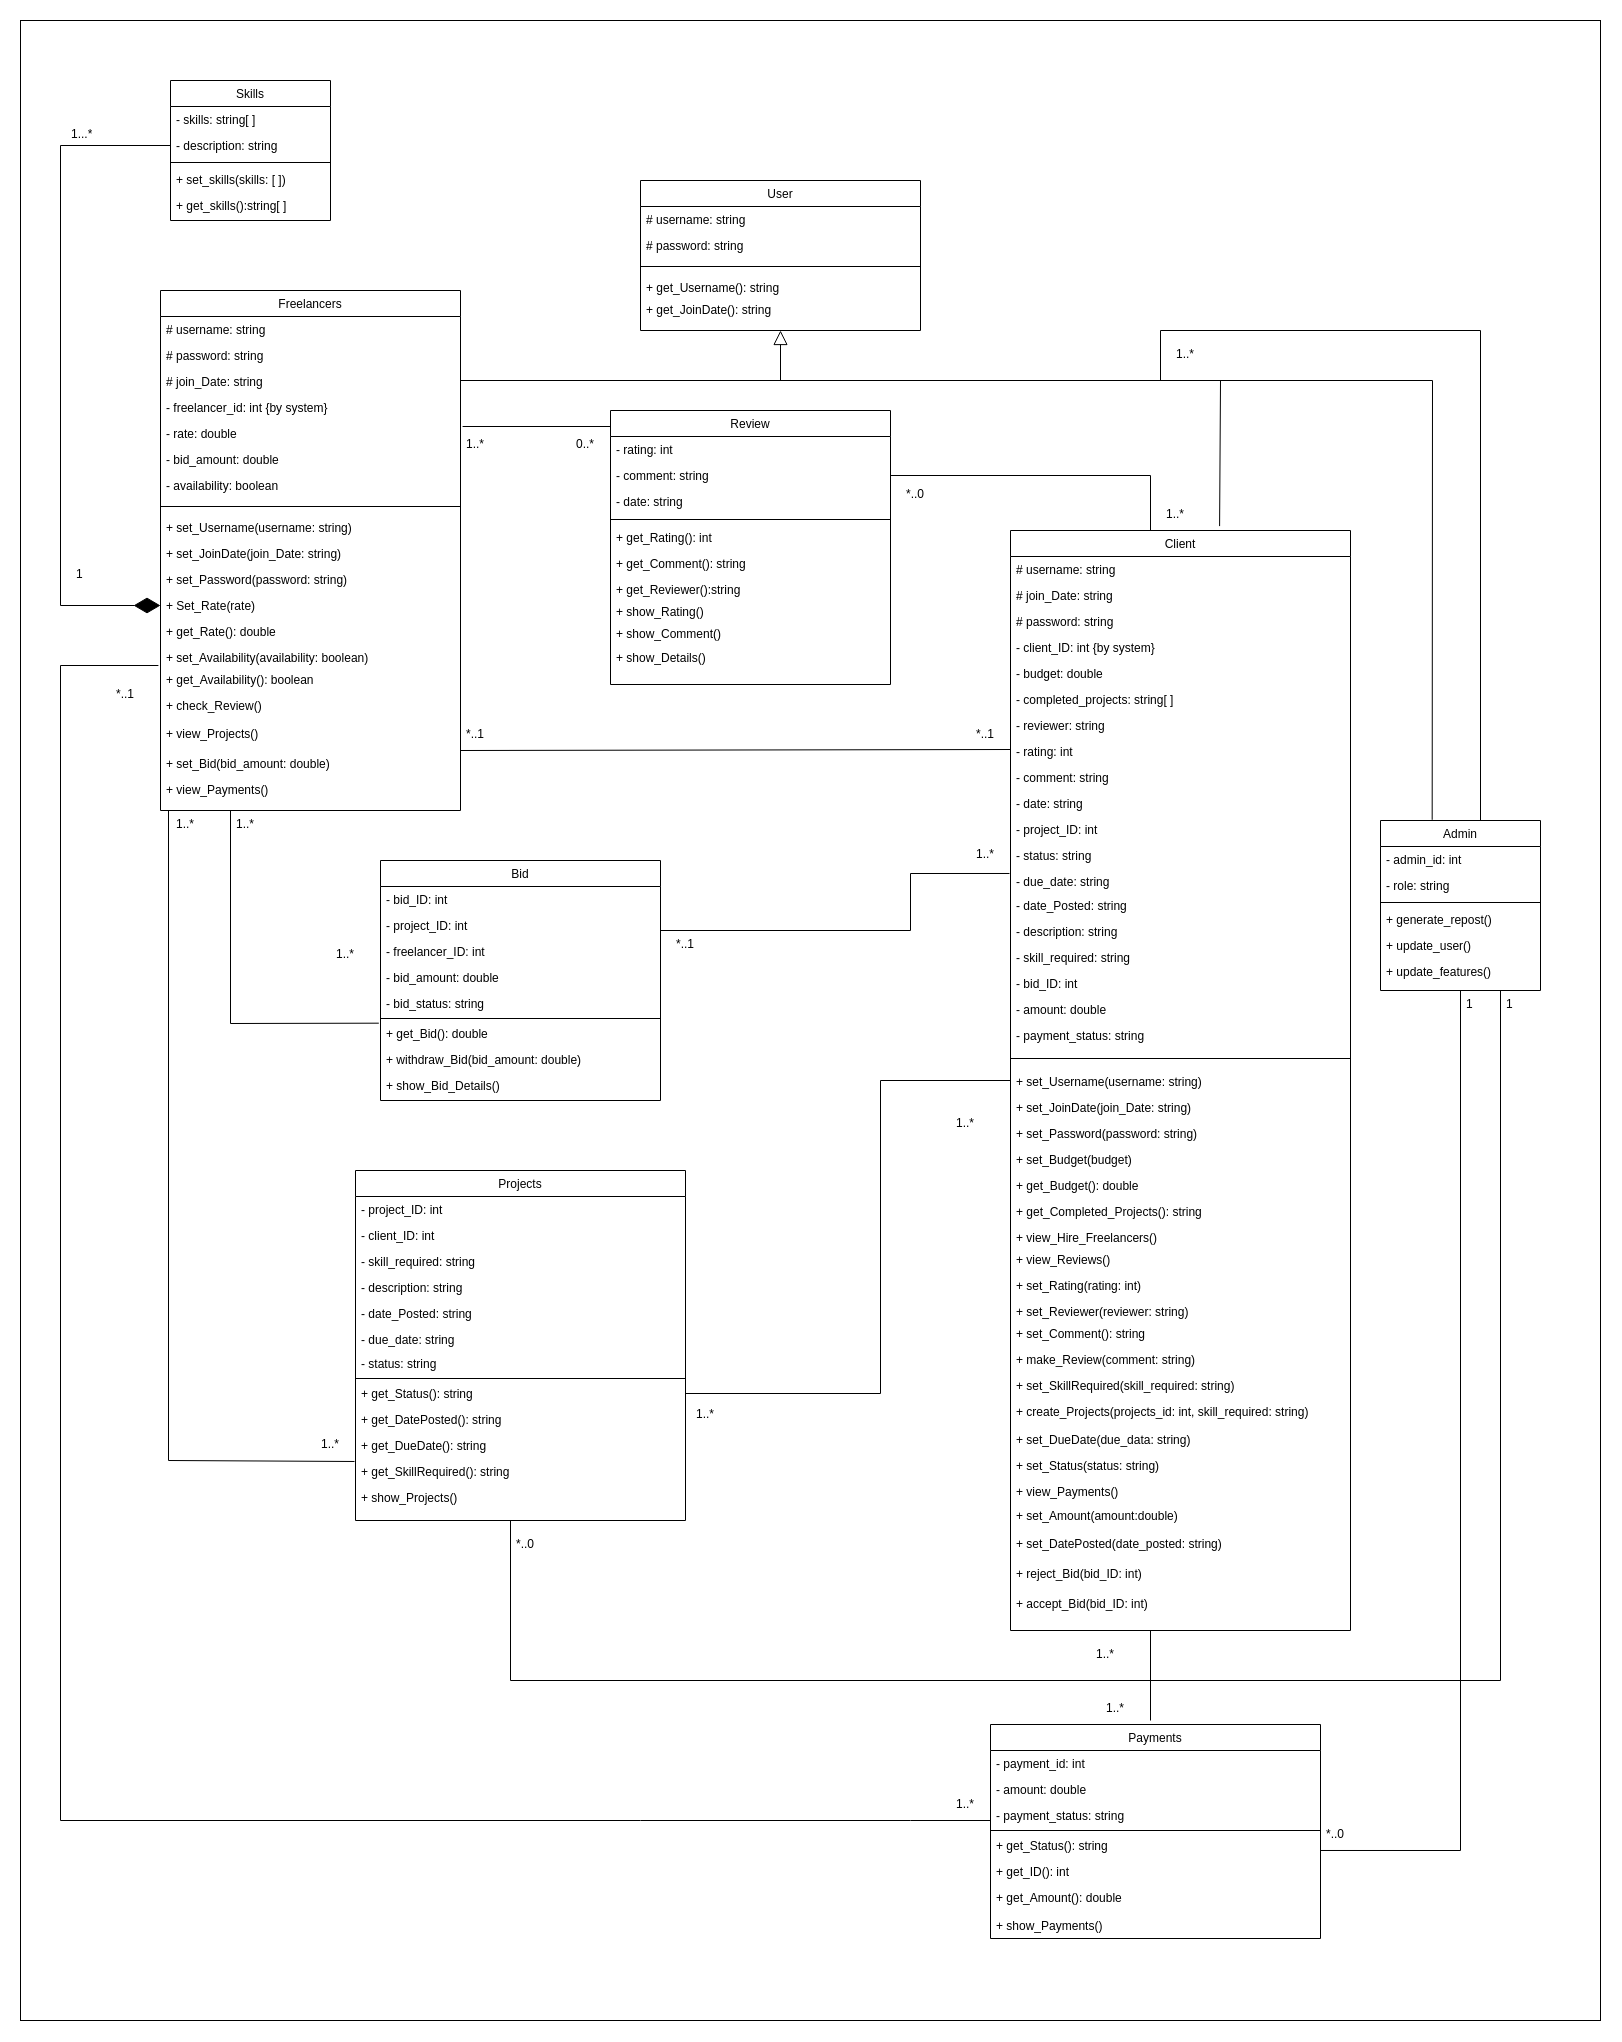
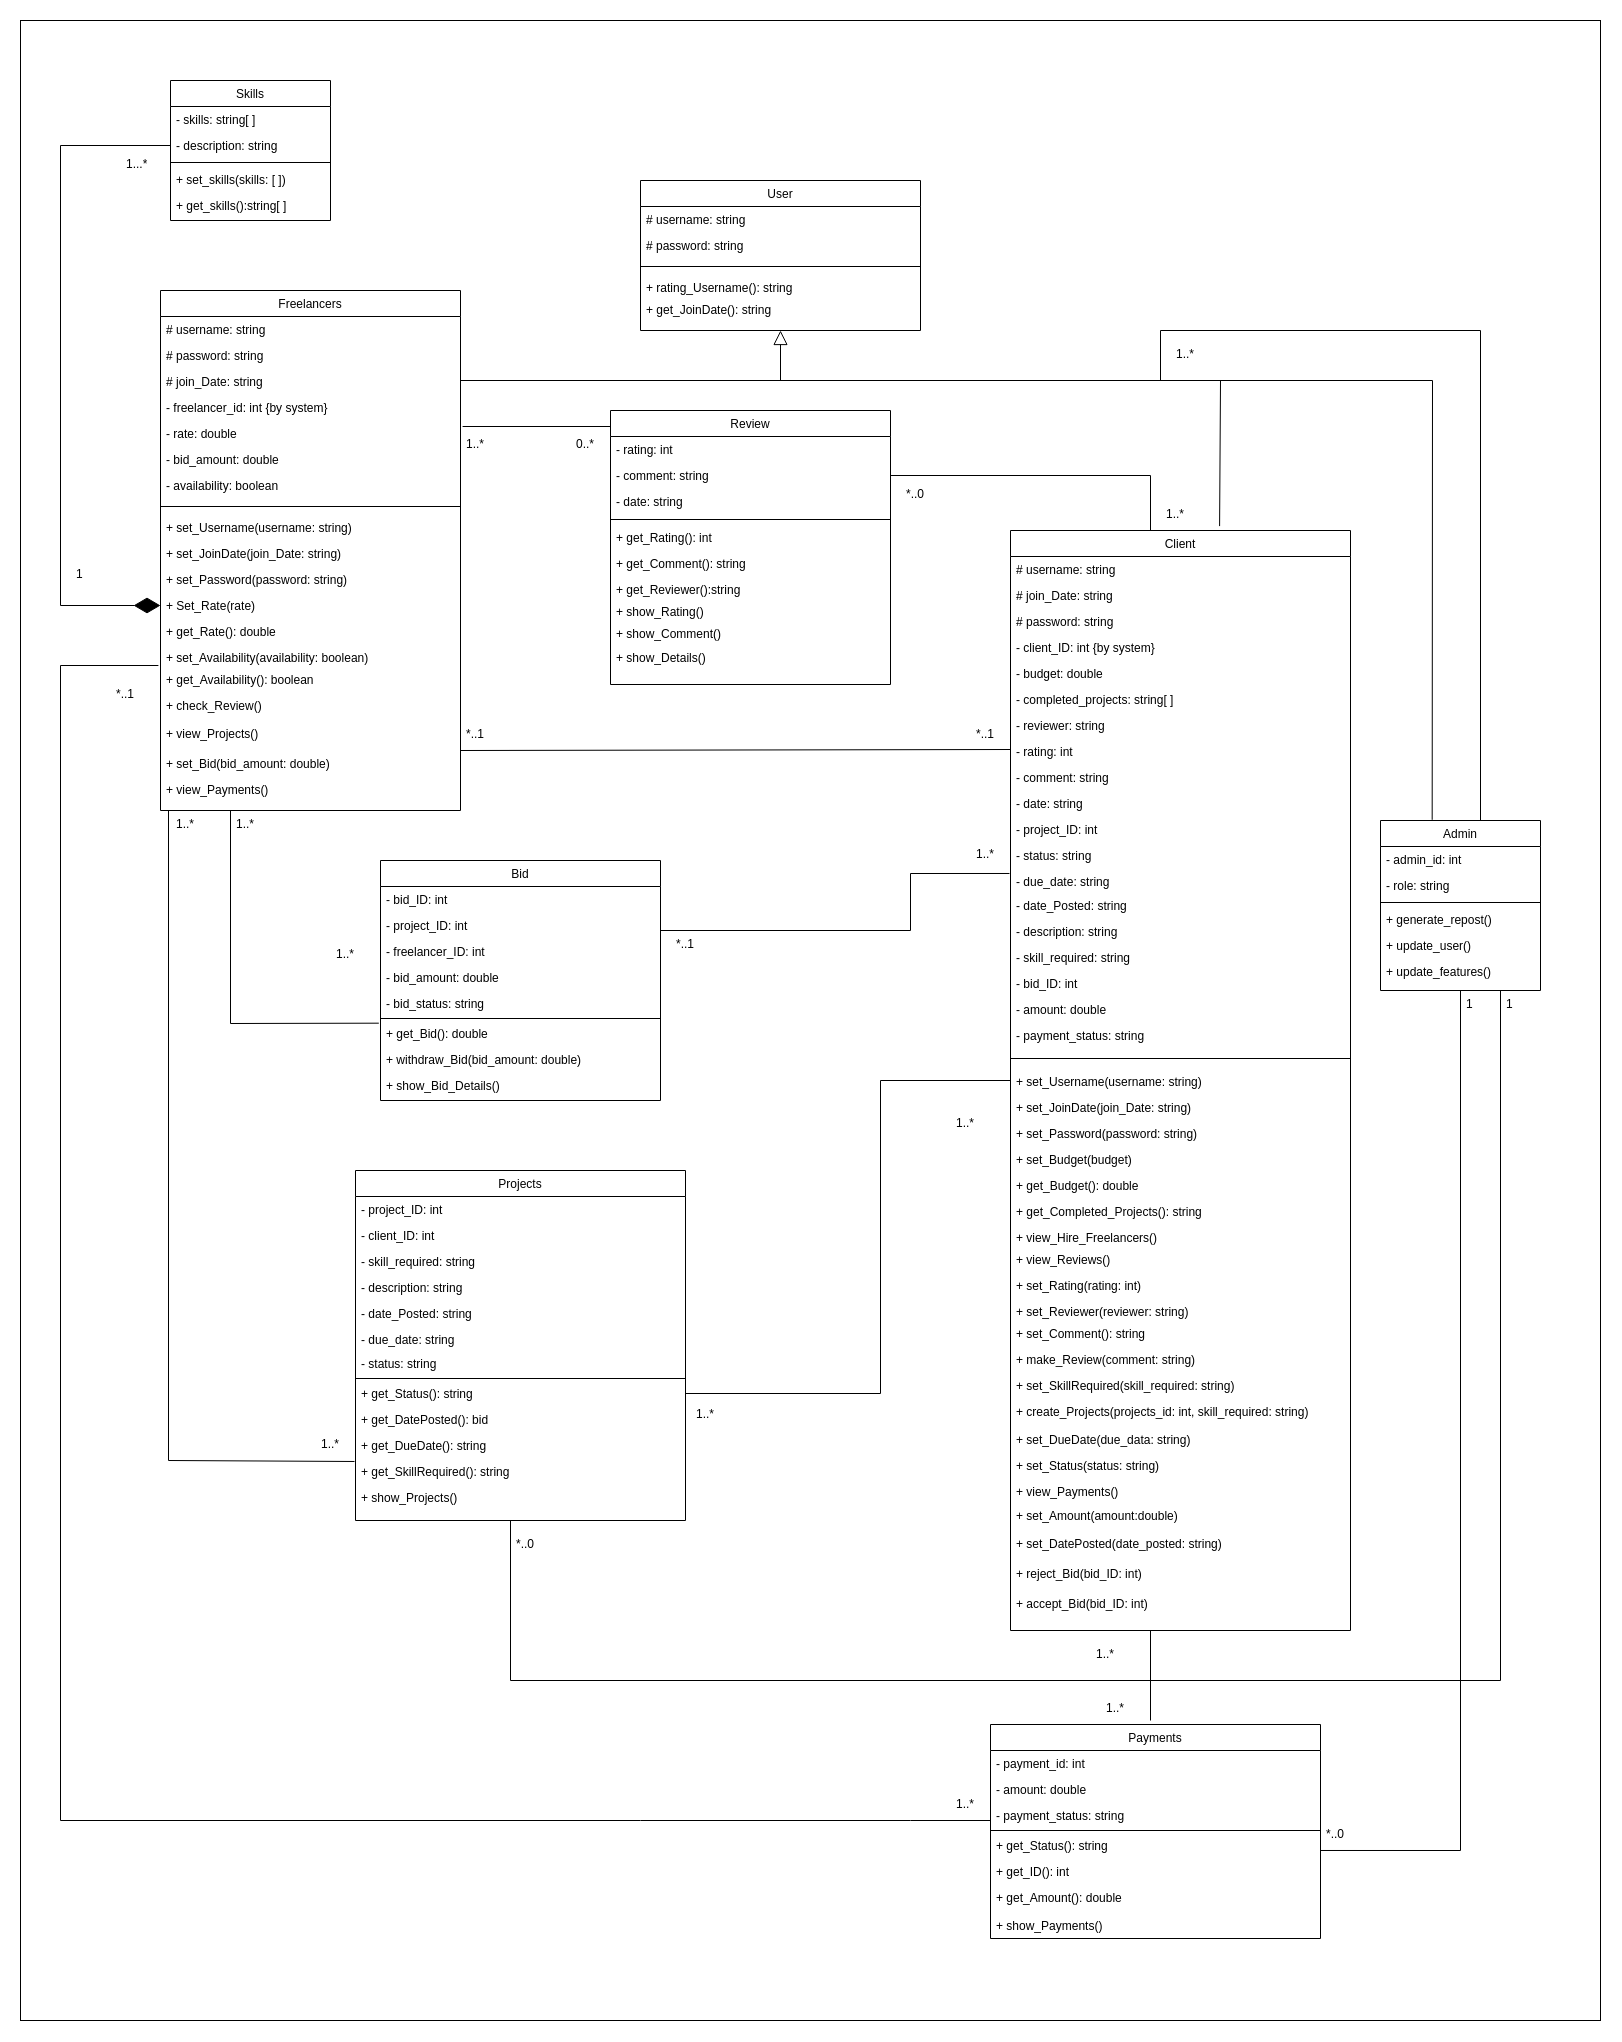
(86, 136) -> (141, 166)
(720, 288) -> (729, 288)
(442, 1420) -> (432, 1420)
